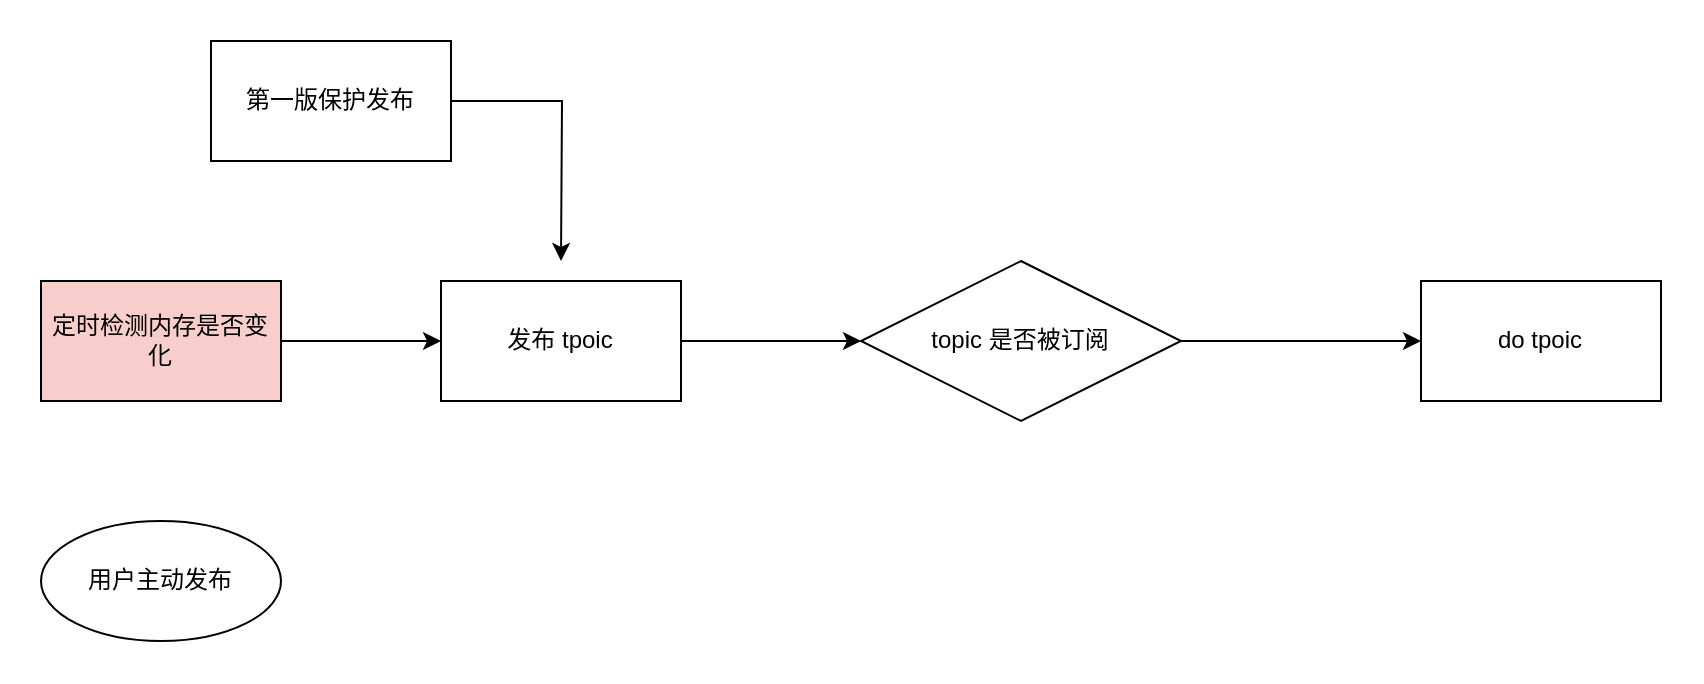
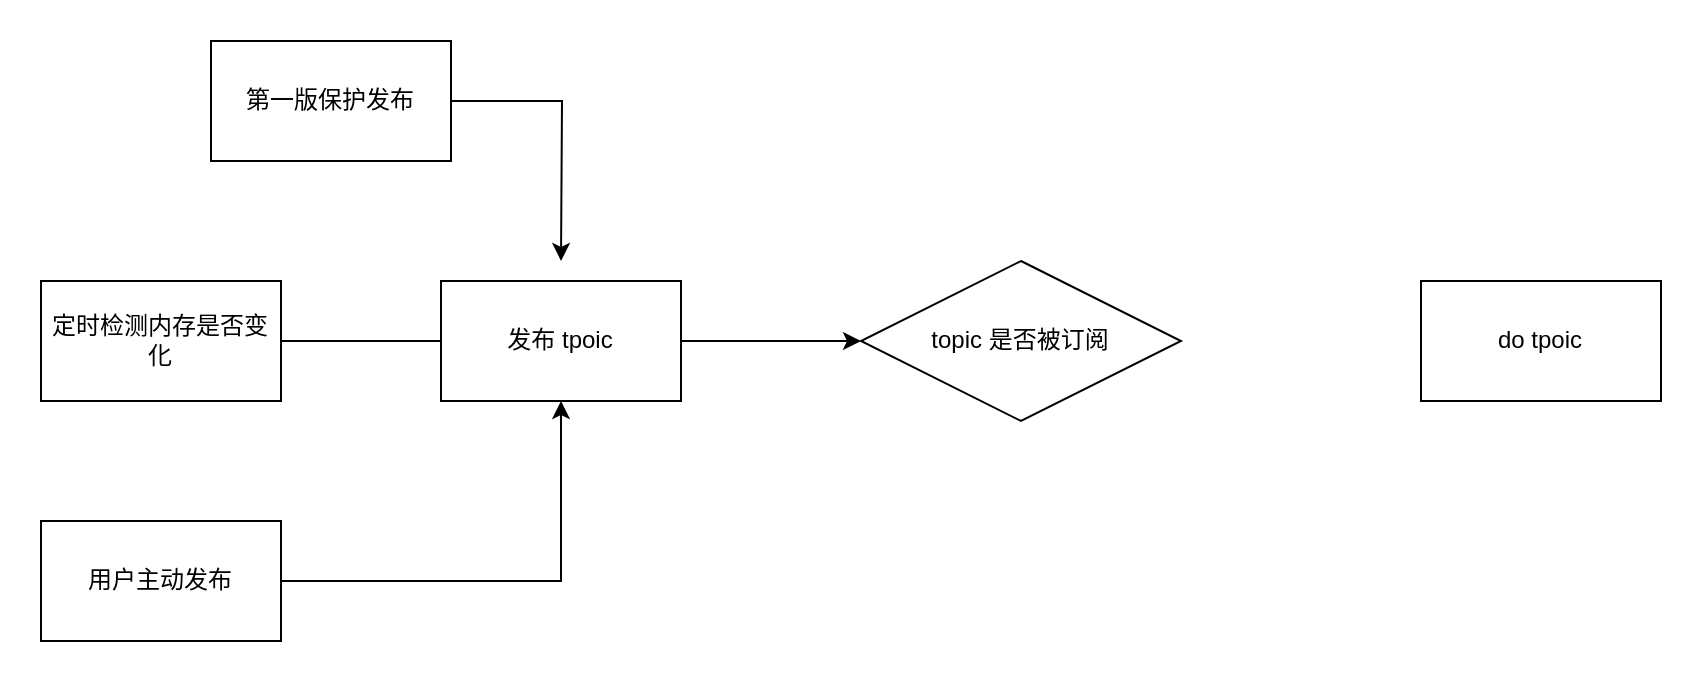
(161, 341) -> (161, 341)
(426, 341) -> (431, 341)
(1294, 341) -> none
(161, 581) -> (161, 581)
none -> (504, 581)
